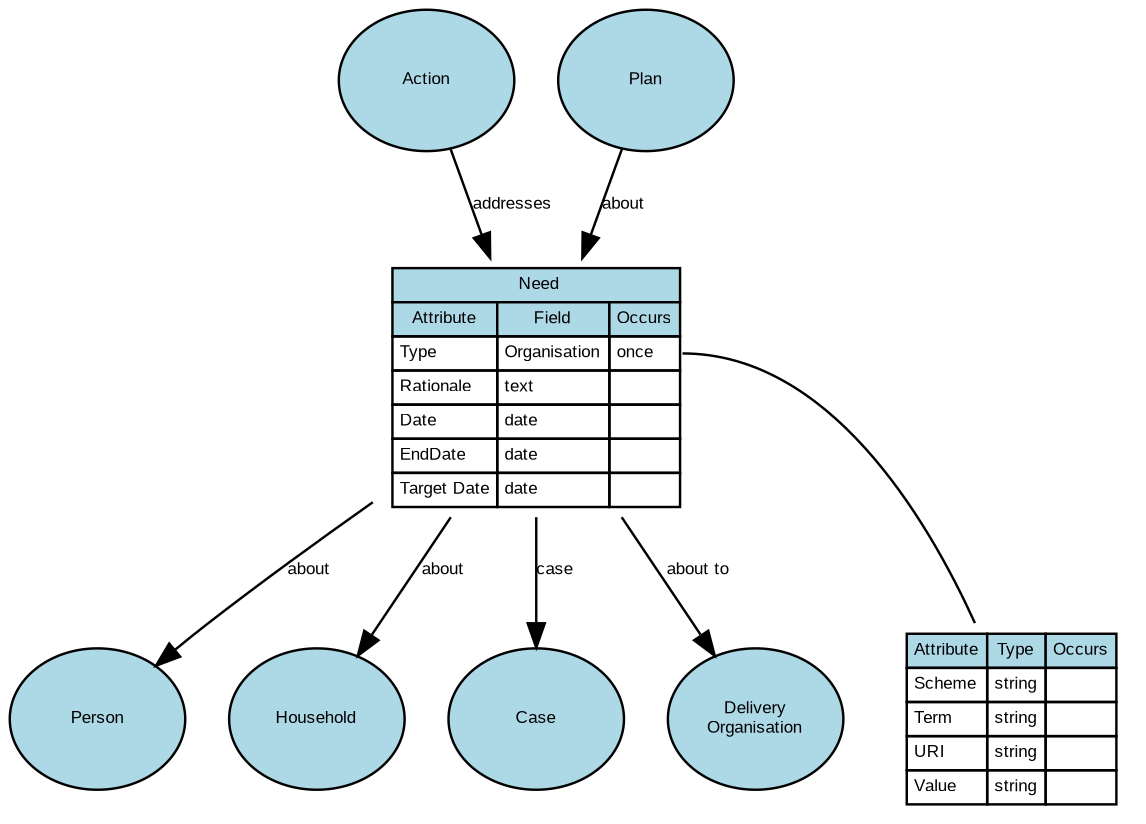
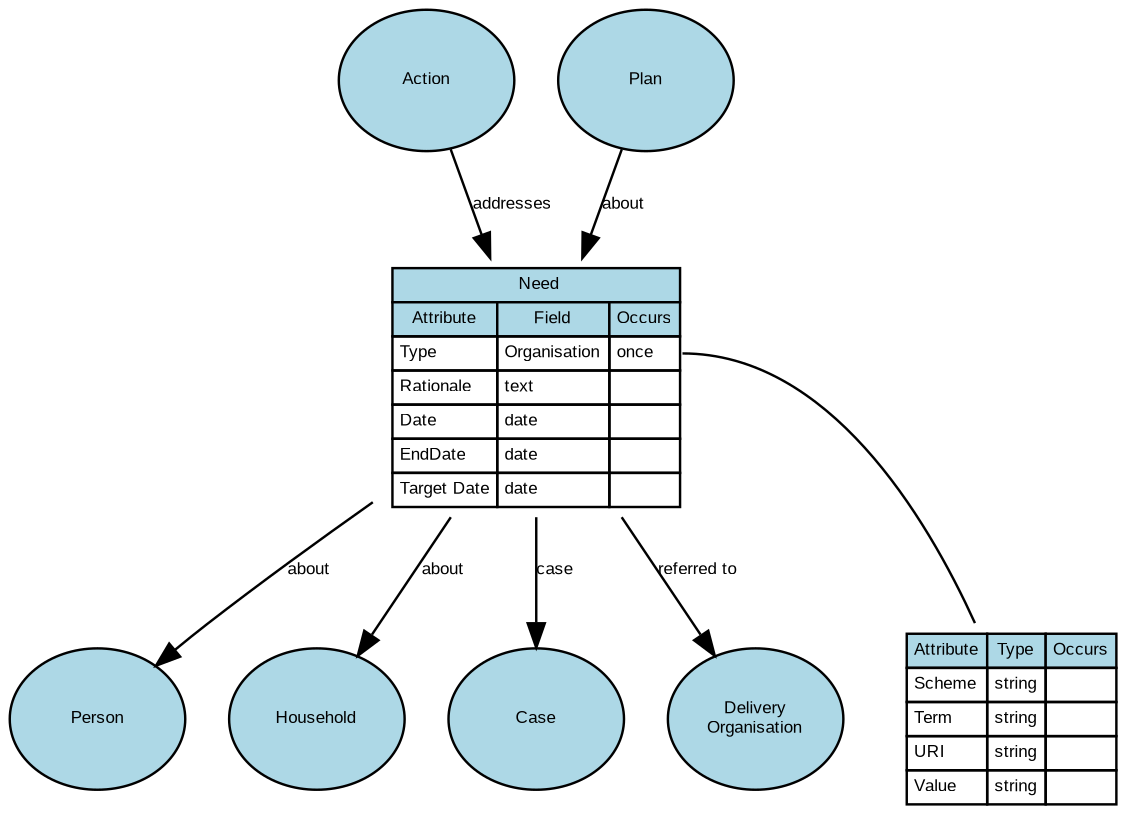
(698, 570) -> (698, 570)
